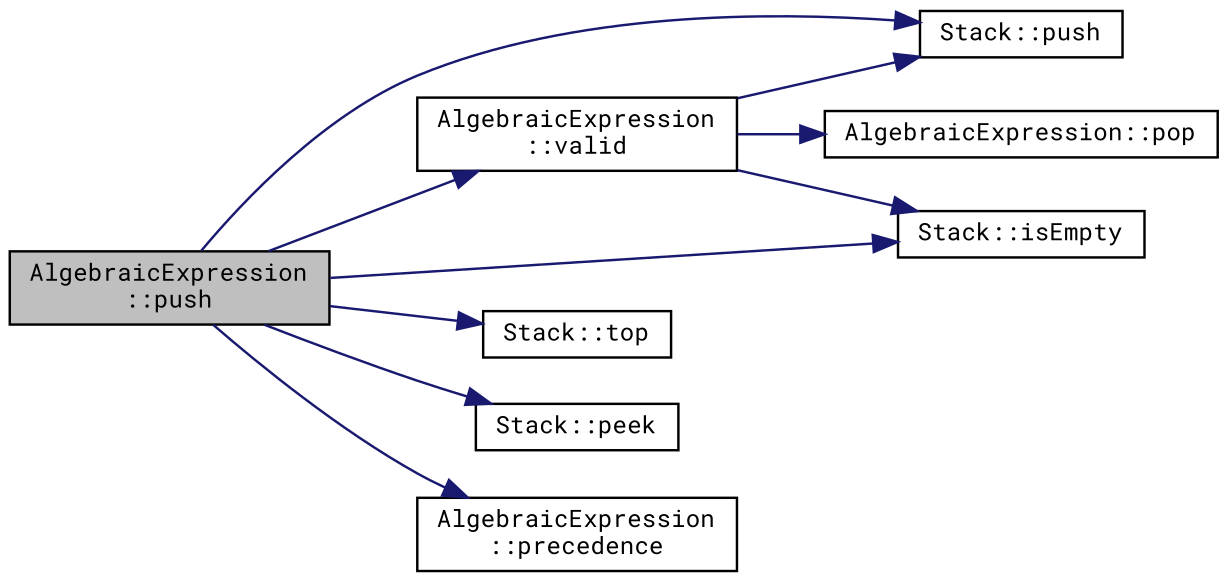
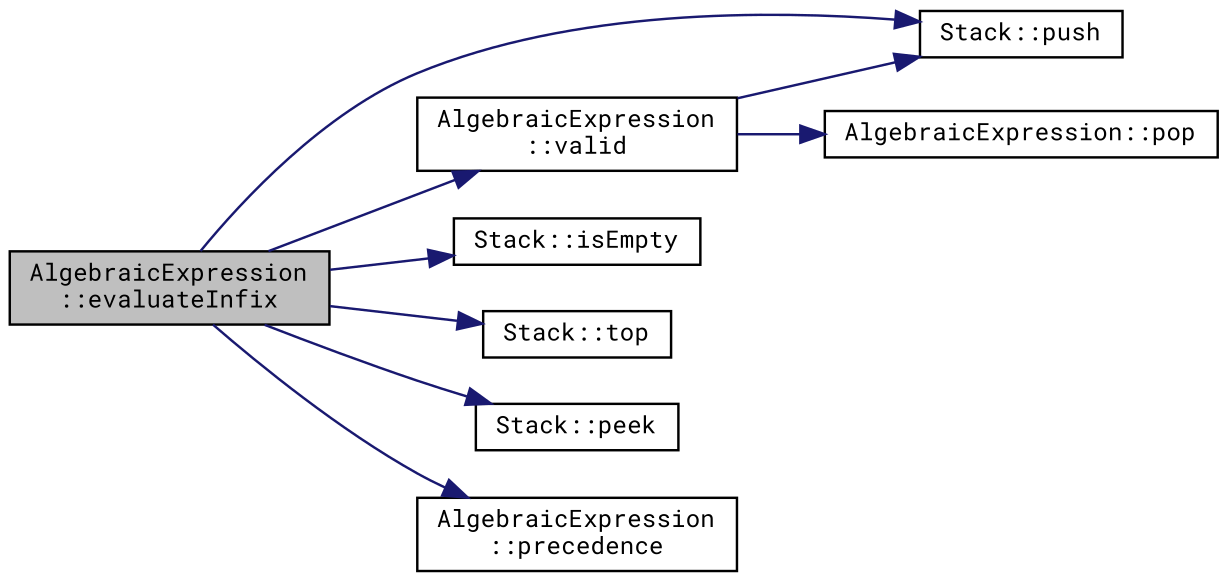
(815, 188) -> none
(170, 288) -> (170, 288)
